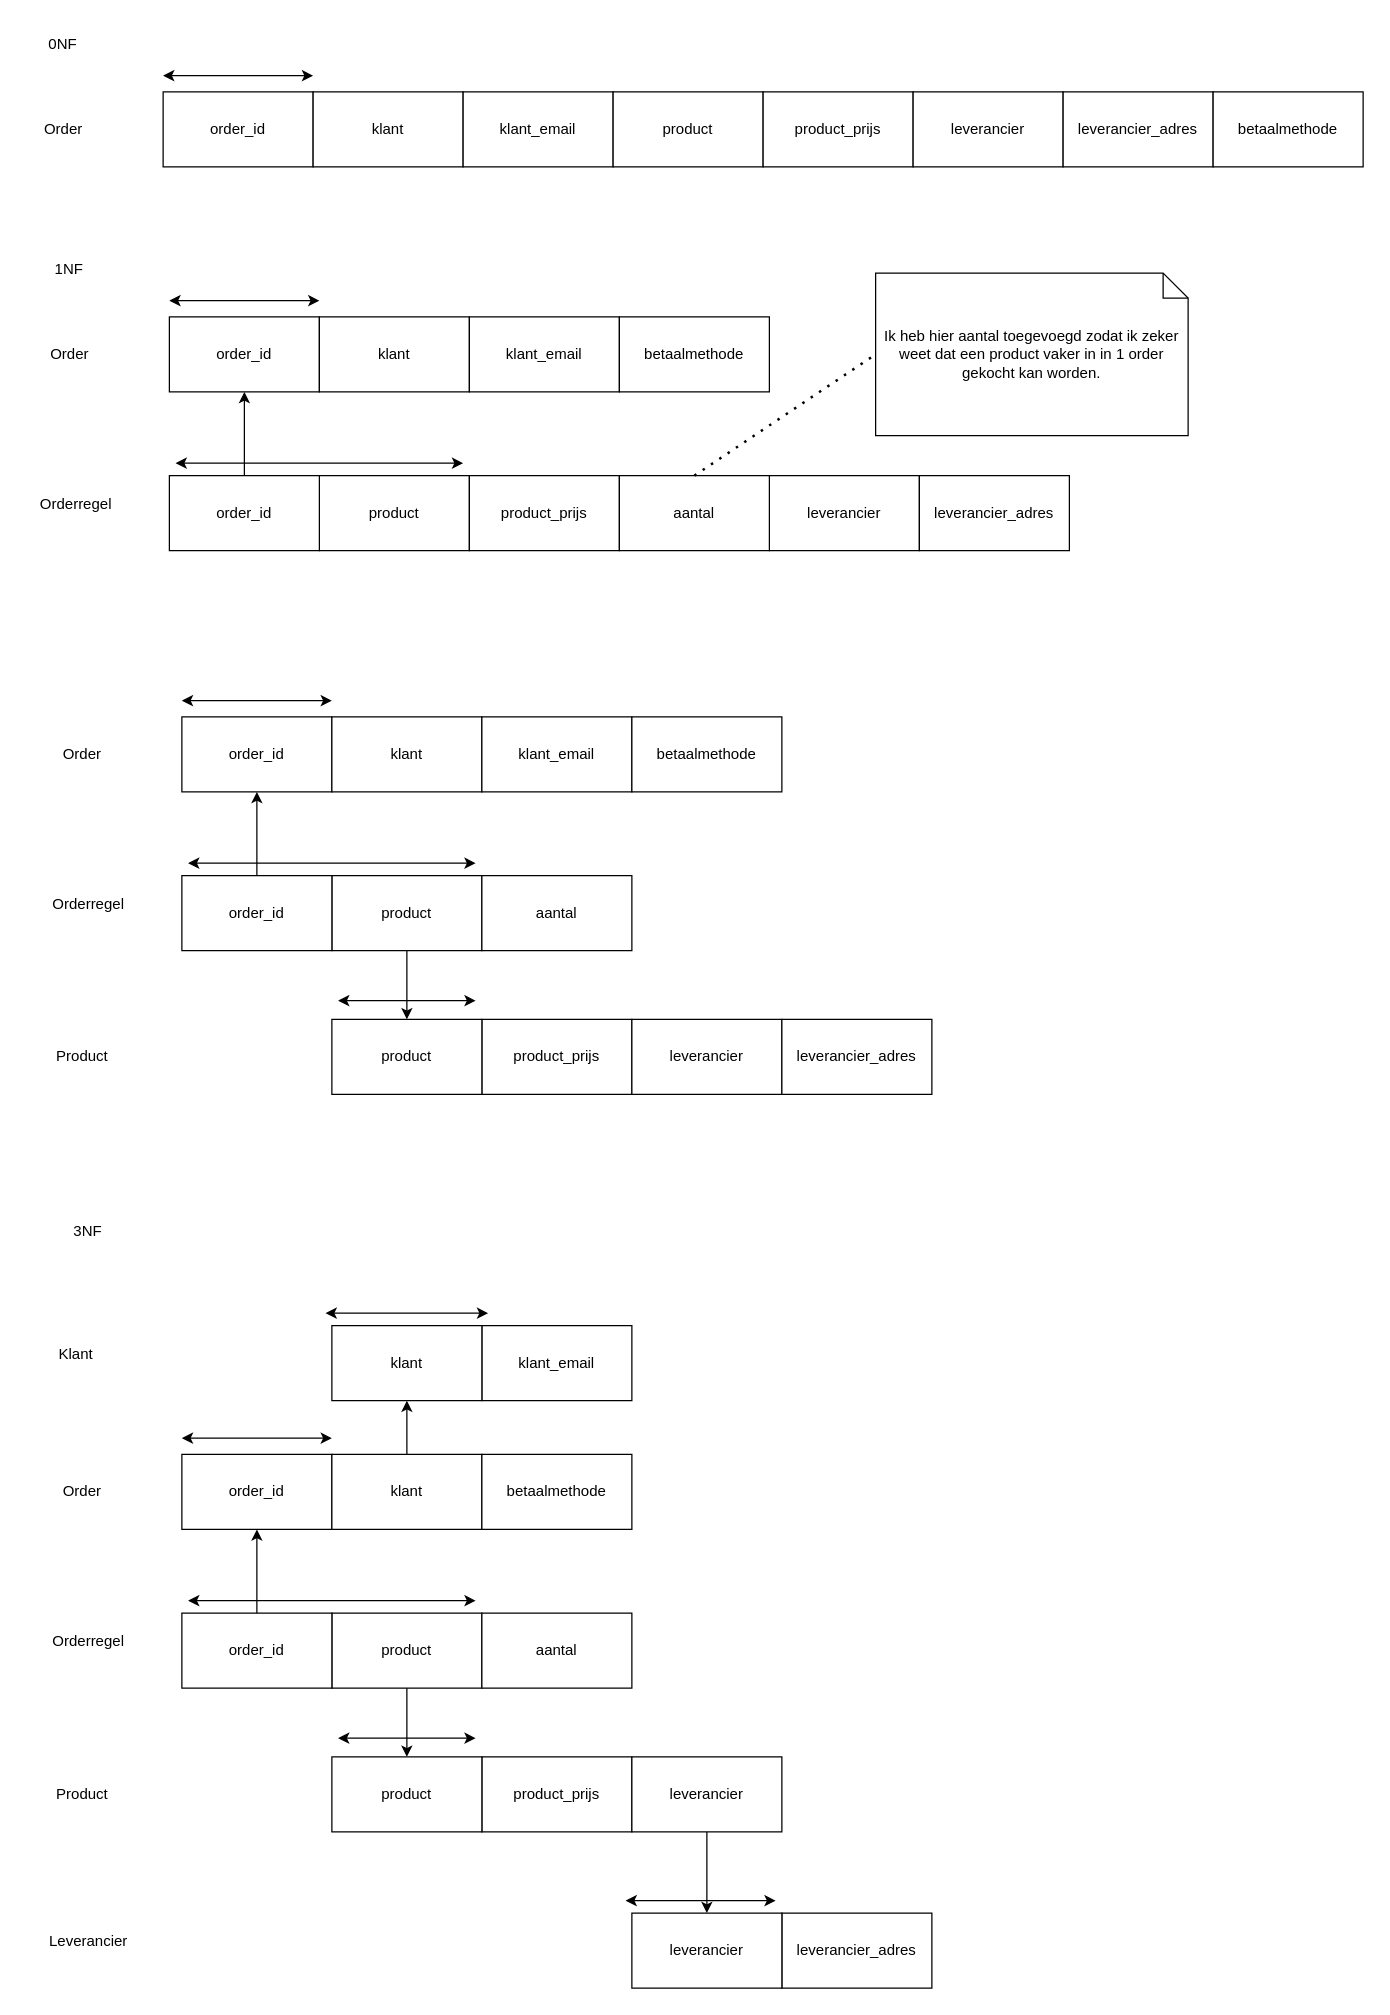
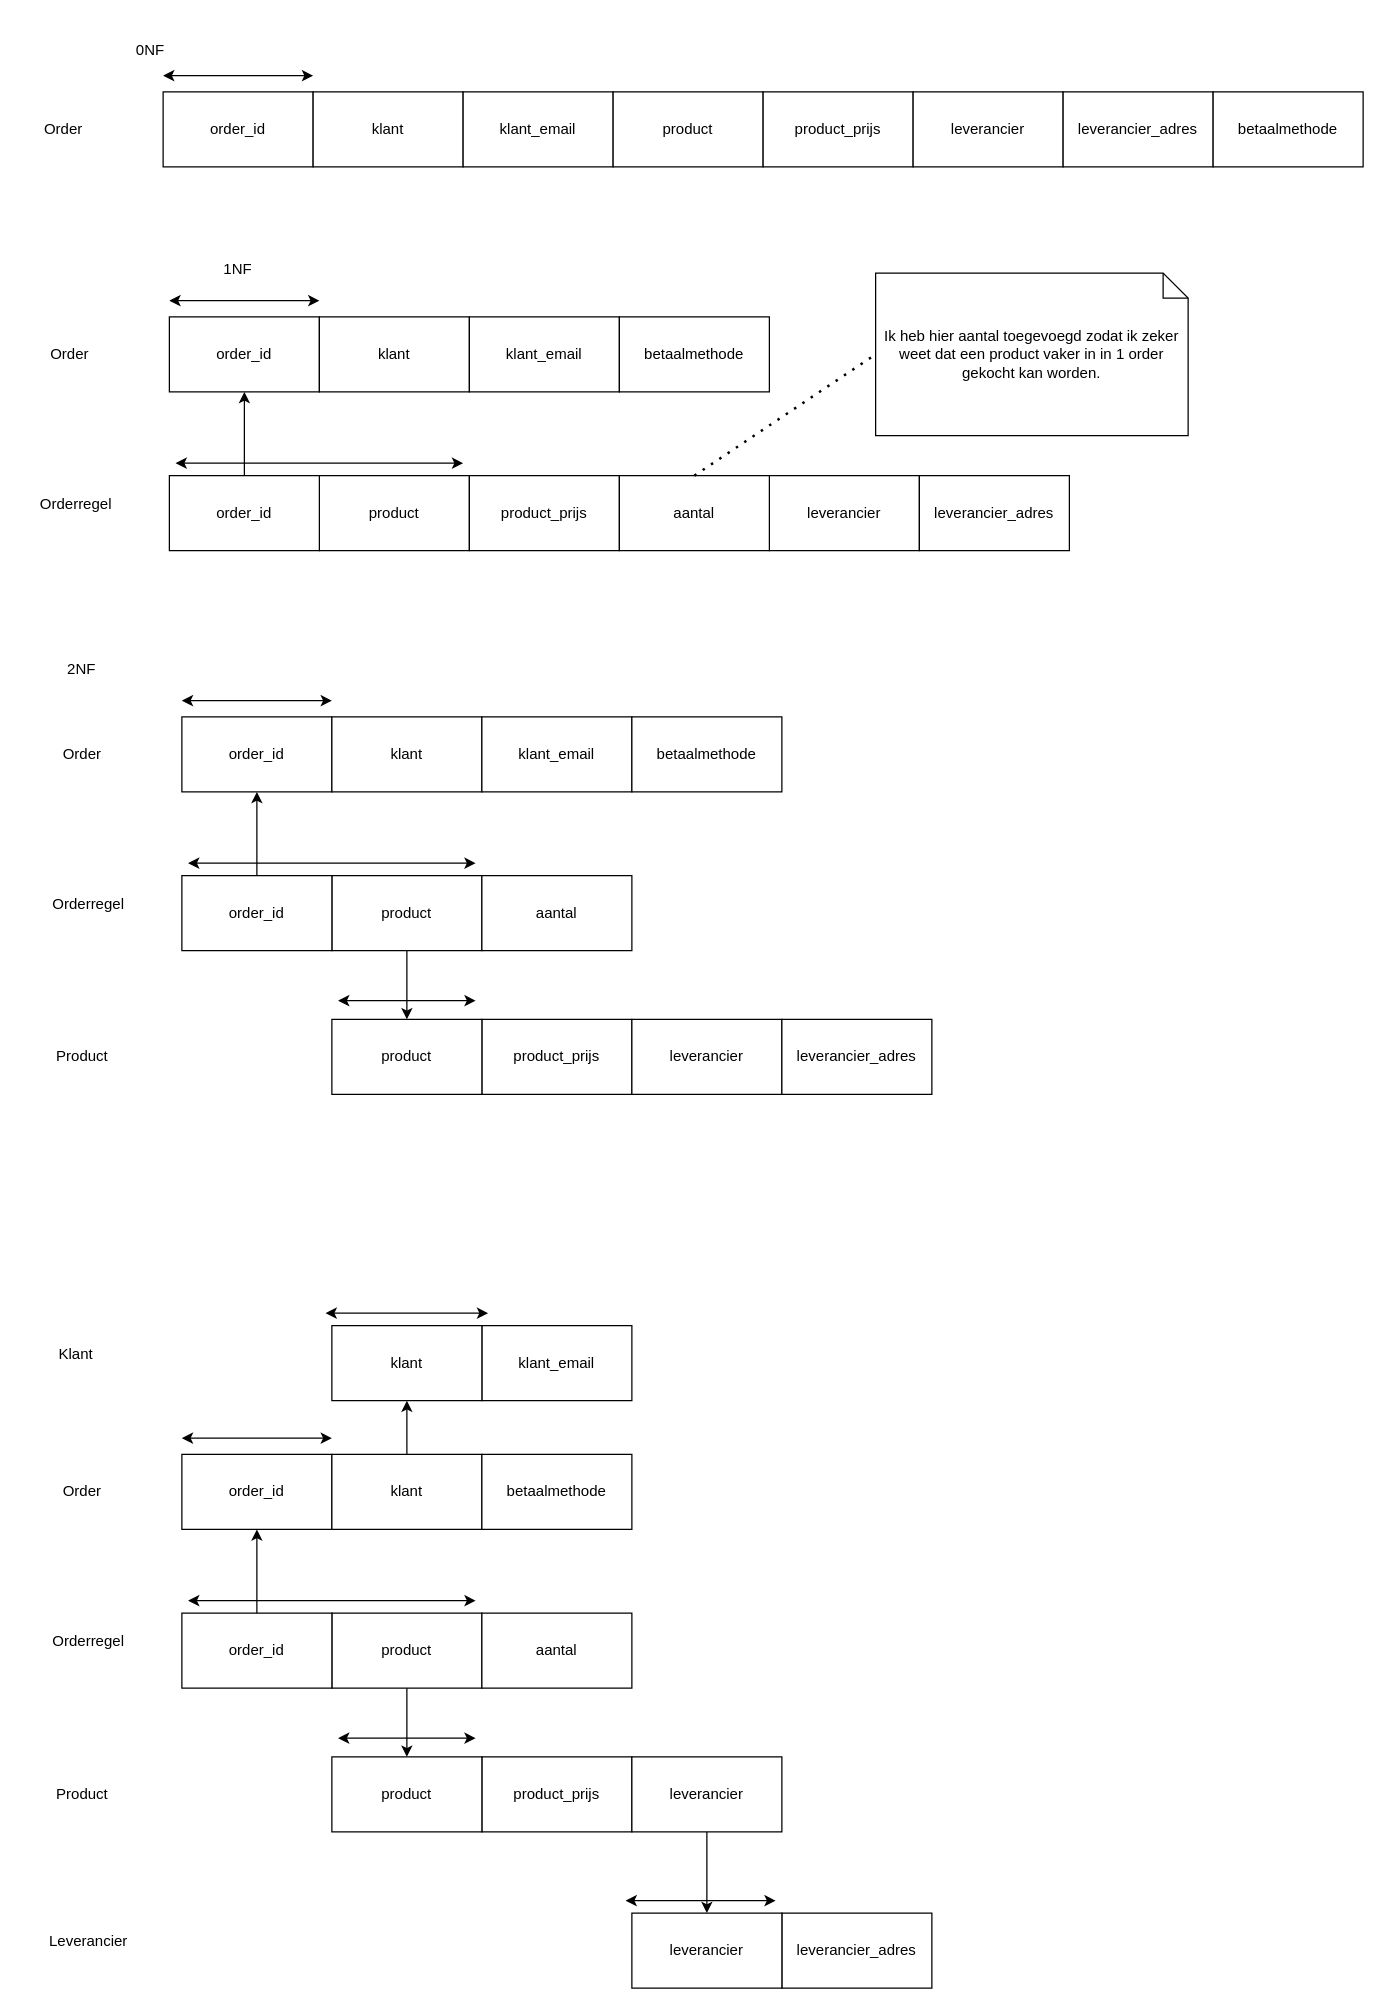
(63, 44) -> (151, 51)
(69, 269) -> (238, 269)
none -> (82, 669)
(88, 1232) -> none
